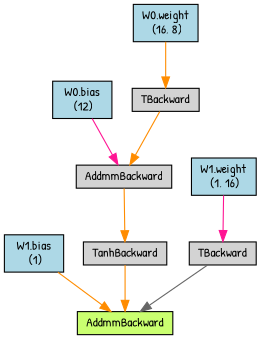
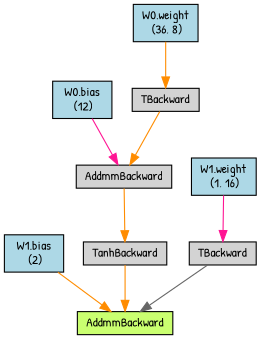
(166, 23) -> (166, 23)
(34, 253) -> (34, 253)
